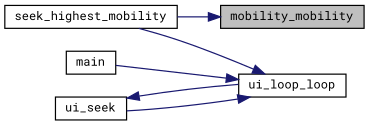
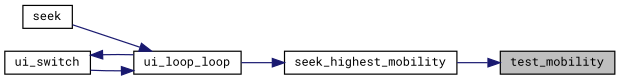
(292, 17) -> (558, 63)
(197, 47) -> (257, 63)
(91, 63) -> (48, 17)
(91, 108) -> (48, 63)
